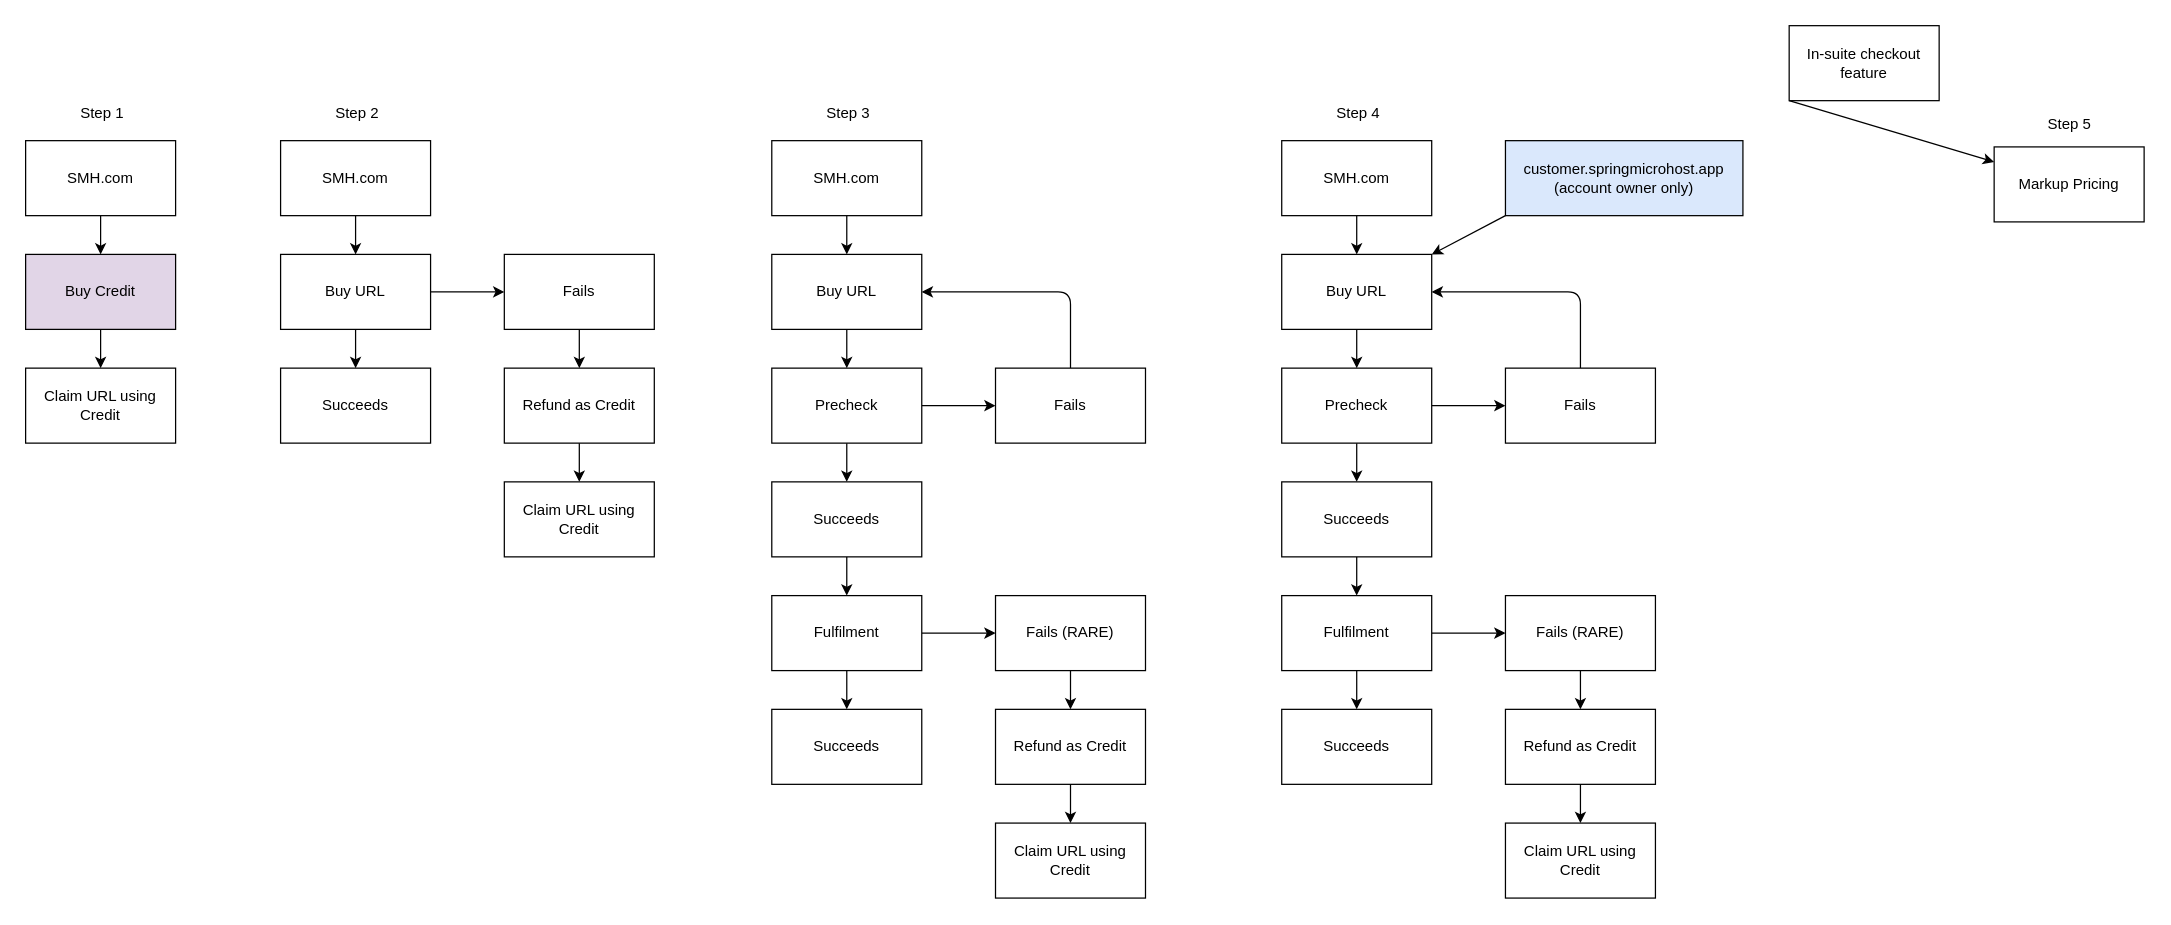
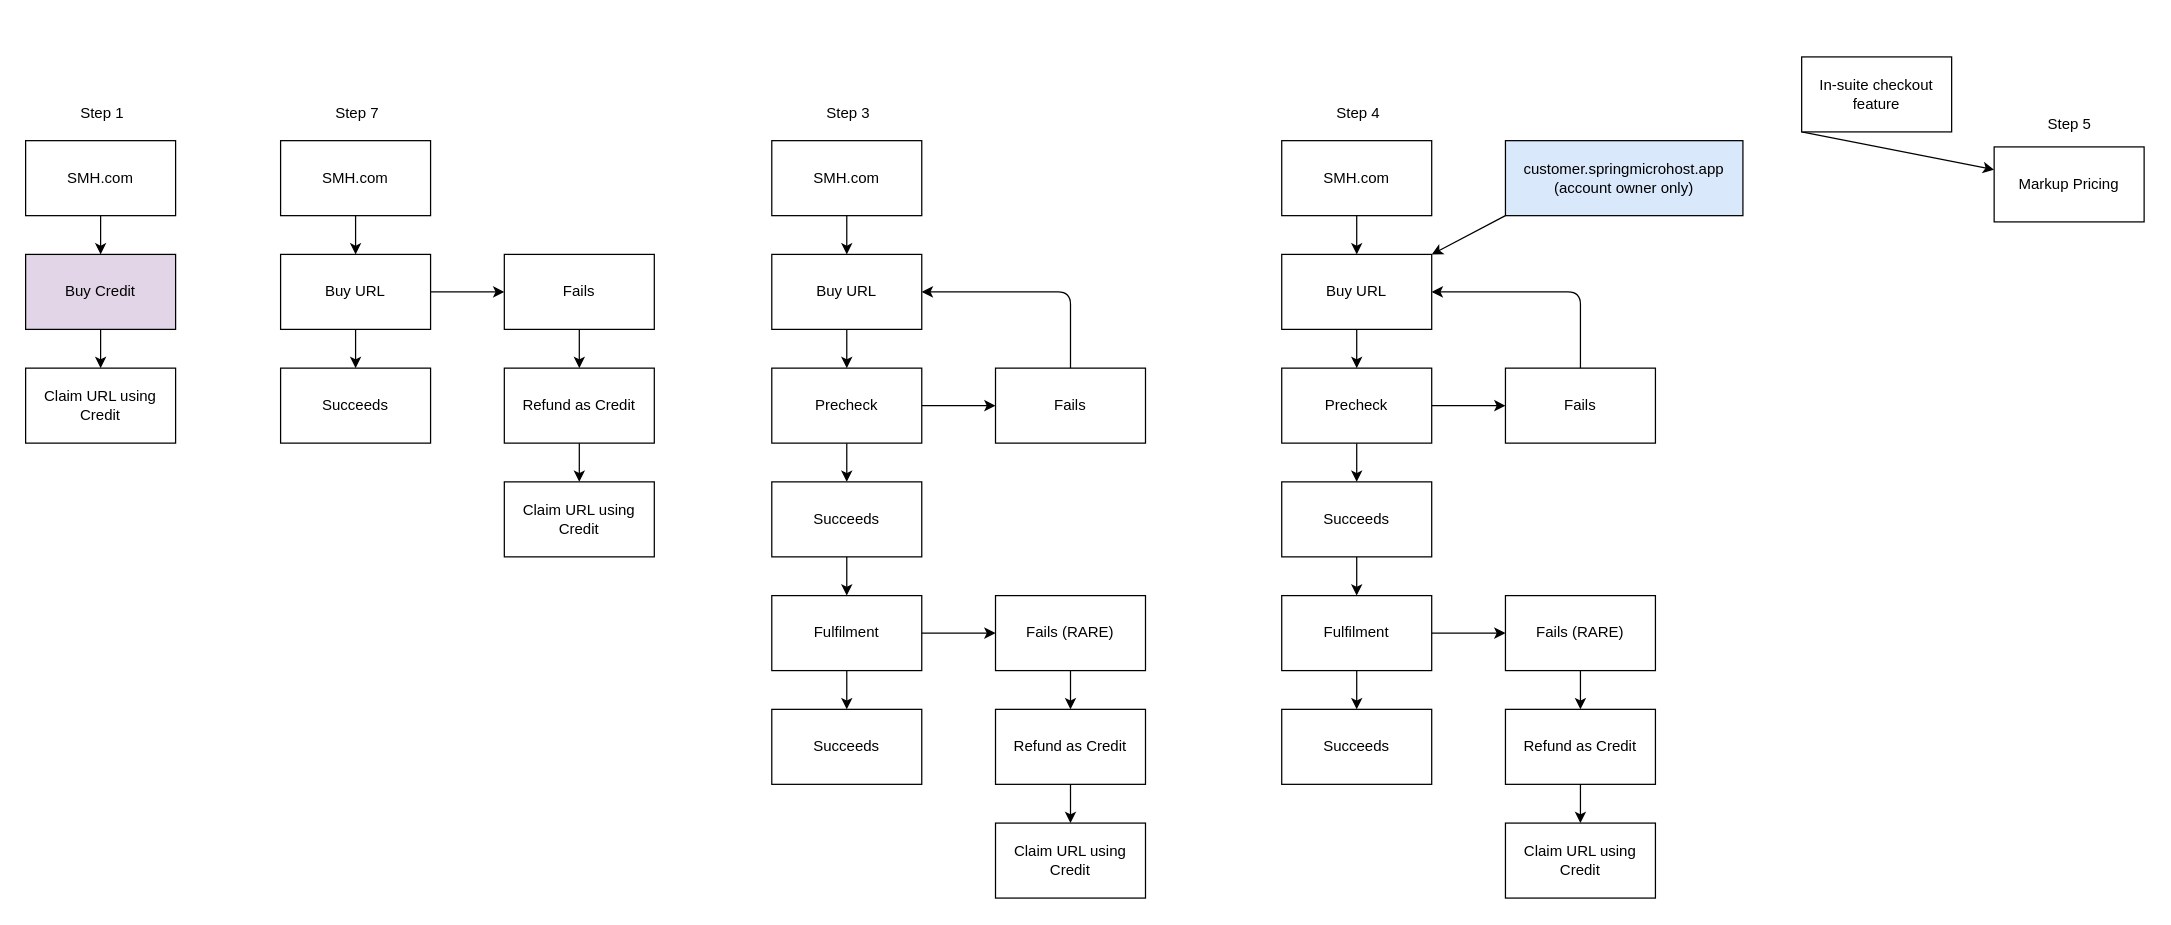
(1864, 63) -> (1877, 94)
(358, 113) -> (358, 113)
